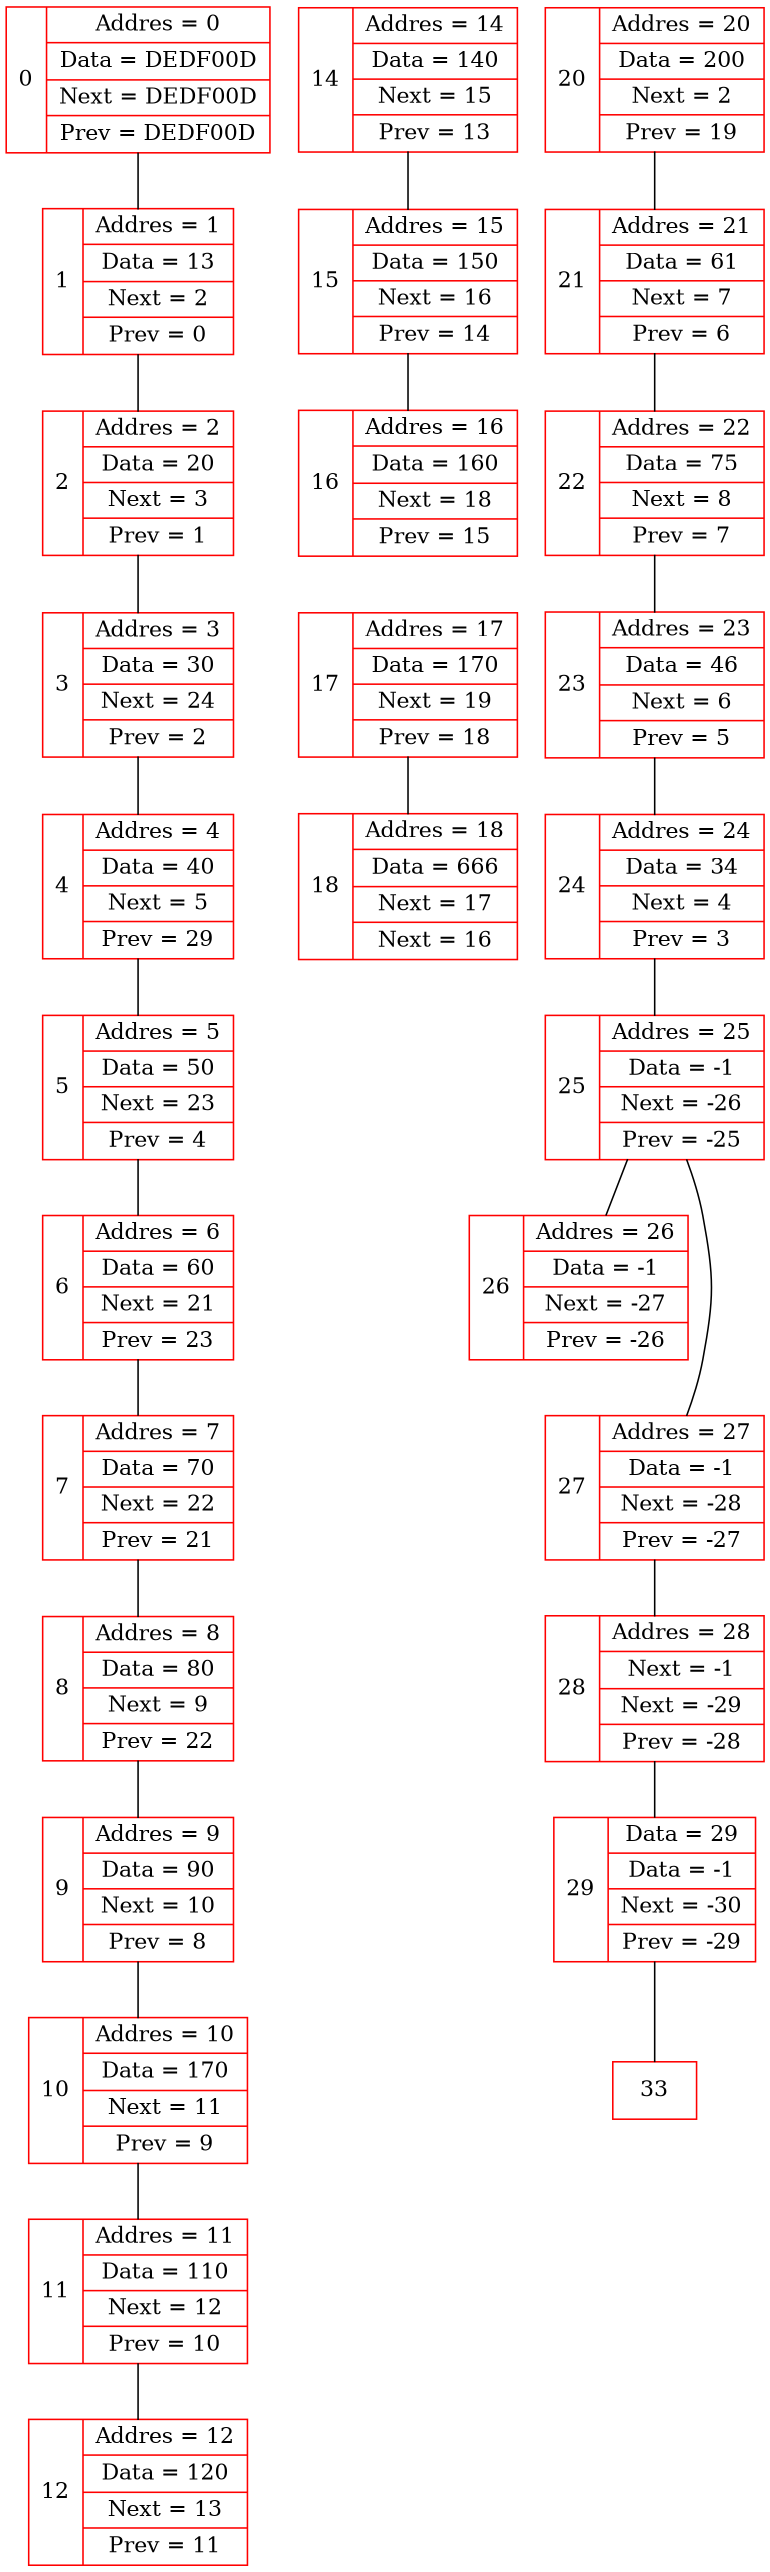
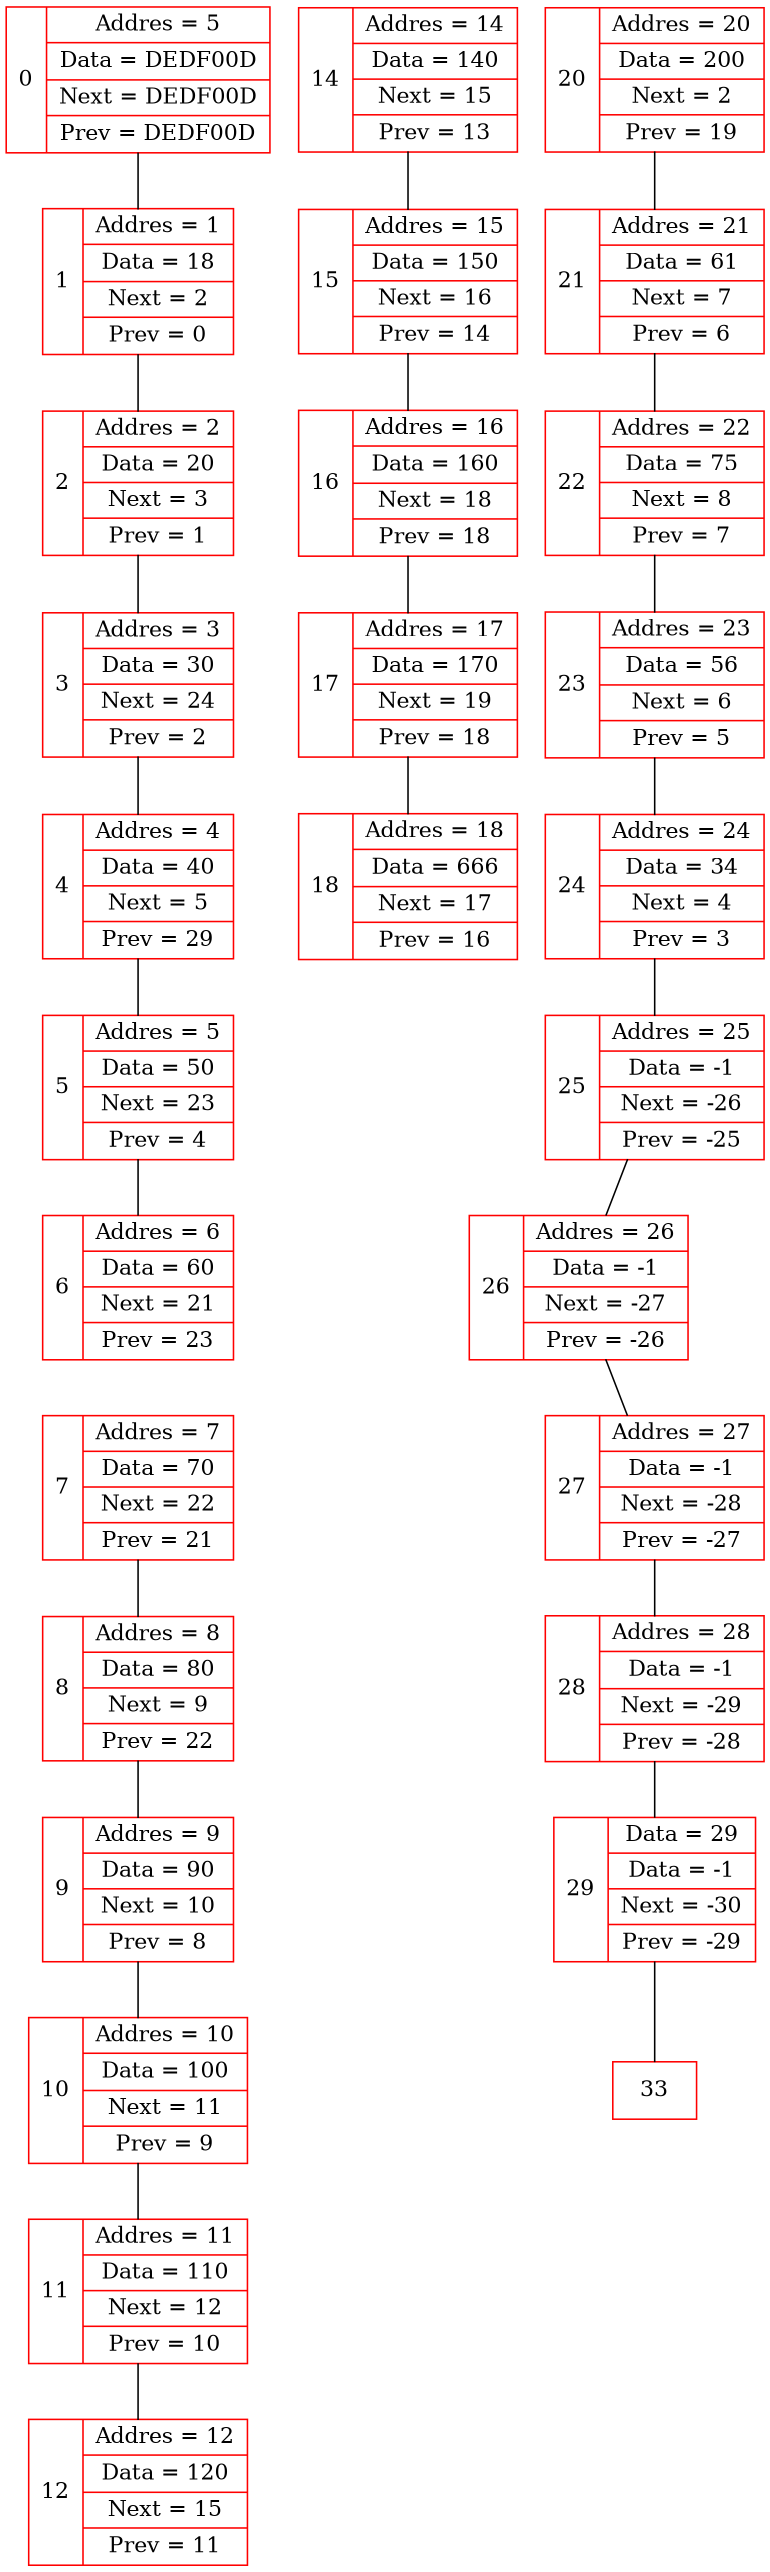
(158, 24) -> (158, 24)
(158, 262) -> (158, 262)
(435, 537) -> (435, 537)
none -> (408, 585)
(682, 666) -> (682, 666)
(435, 940) -> (435, 940)
(711, 1288) -> (617, 1387)
(138, 1387) -> none
(682, 1669) -> (682, 1669)
(165, 2071) -> (165, 2071)
(165, 2509) -> (165, 2509)
